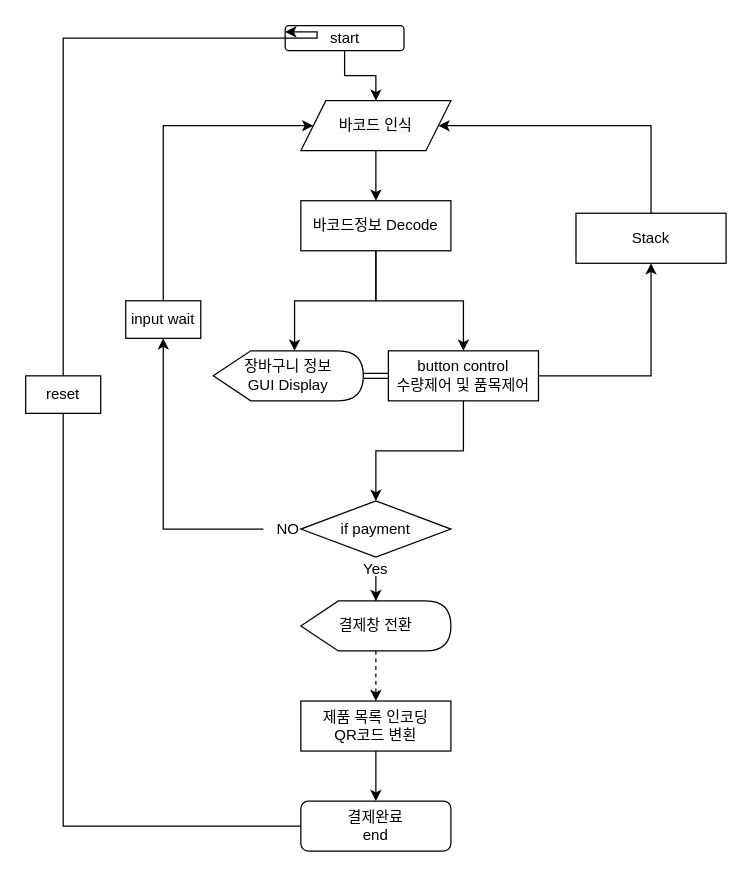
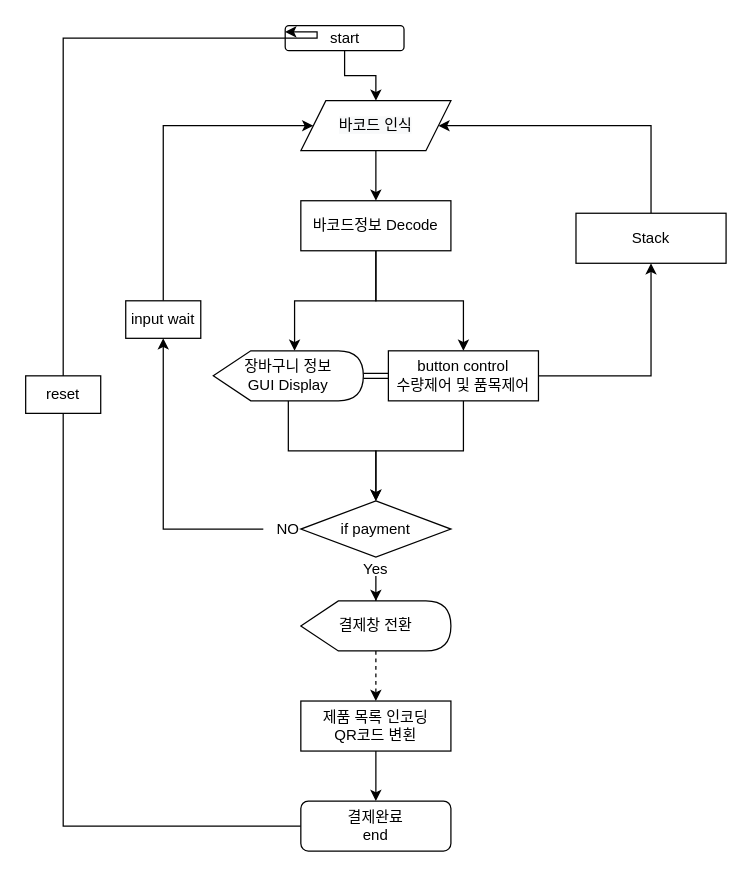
none -> (305, 451)
